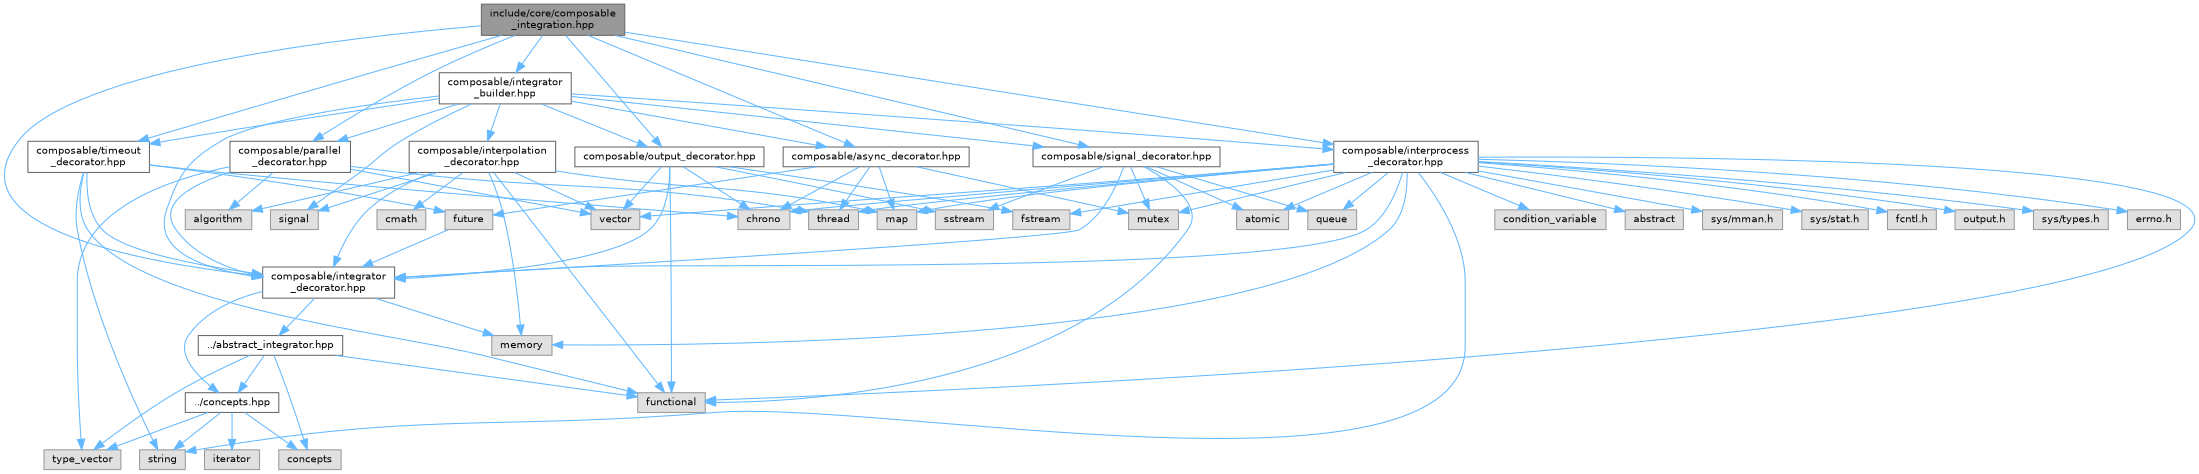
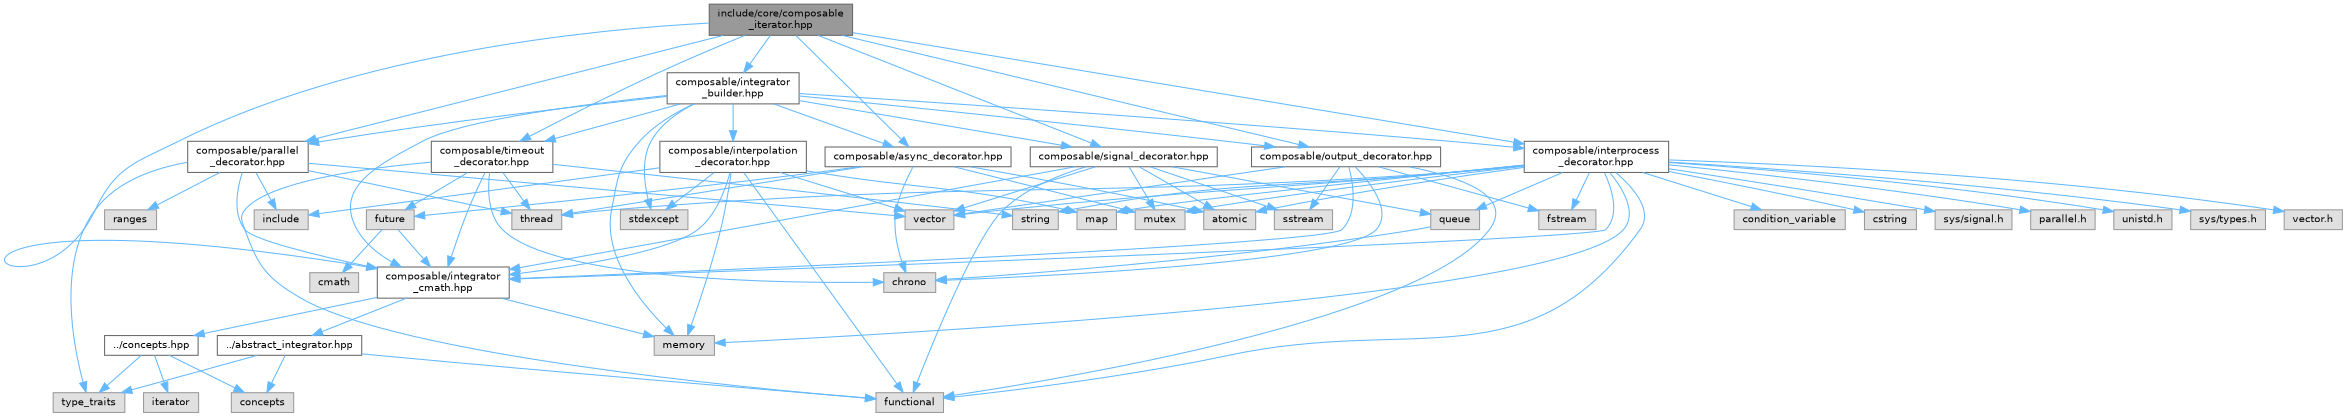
(553, 20) -> (781, 20)
(885, 183) -> (1082, 187)
(1067, 186) -> (1177, 260)
none -> (1030, 187)
(442, 188) -> (363, 250)
none -> (518, 193)
none -> (131, 220)
(219, 220) -> (281, 220)
(294, 220) -> (654, 220)
(1654, 220) -> (1890, 220)
(1743, 220) -> (1974, 220)
(1835, 220) -> none
(1912, 220) -> (2063, 220)
(1985, 220) -> (2143, 220)
(2154, 220) -> (2313, 220)
none -> (611, 221)
(329, 283) -> (443, 283)
(254, 370) -> none
(202, 428) -> none
(82, 460) -> (89, 403)
